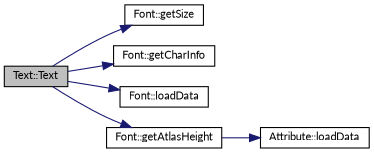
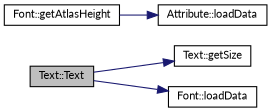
(164, 15) -> (213, 56)
(164, 56) -> none
(86, 107) -> none
